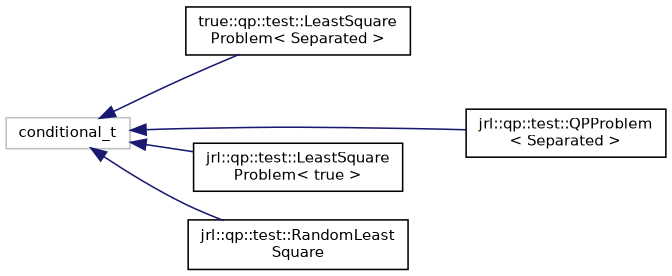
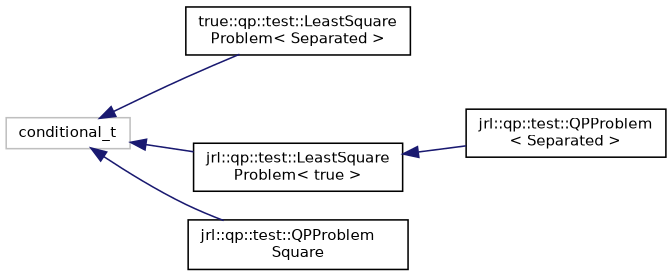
(306, 127) -> (442, 149)
(298, 245) -> (298, 245)
